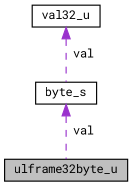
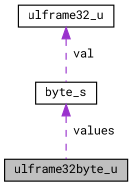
(66, 16) -> (66, 16)
(80, 132) -> (91, 132)
